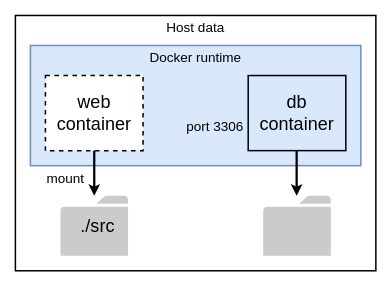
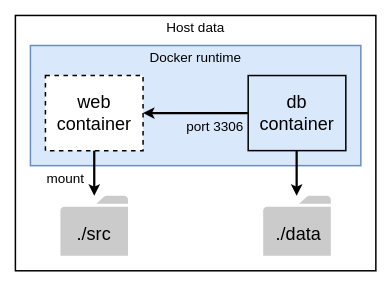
none -> (200, 113)
(102, 229) -> (98, 237)
none -> (297, 237)
